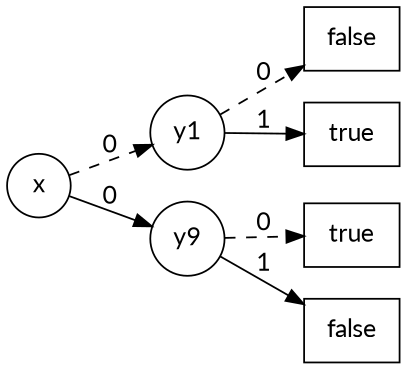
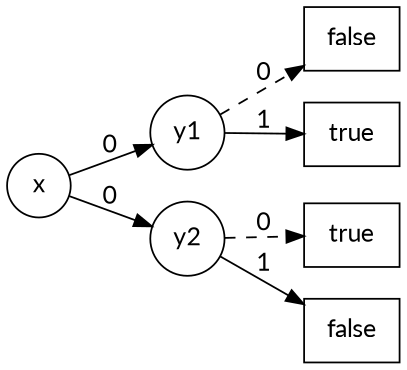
(102, 163) -> (102, 163)
(187, 239) -> (187, 239)
